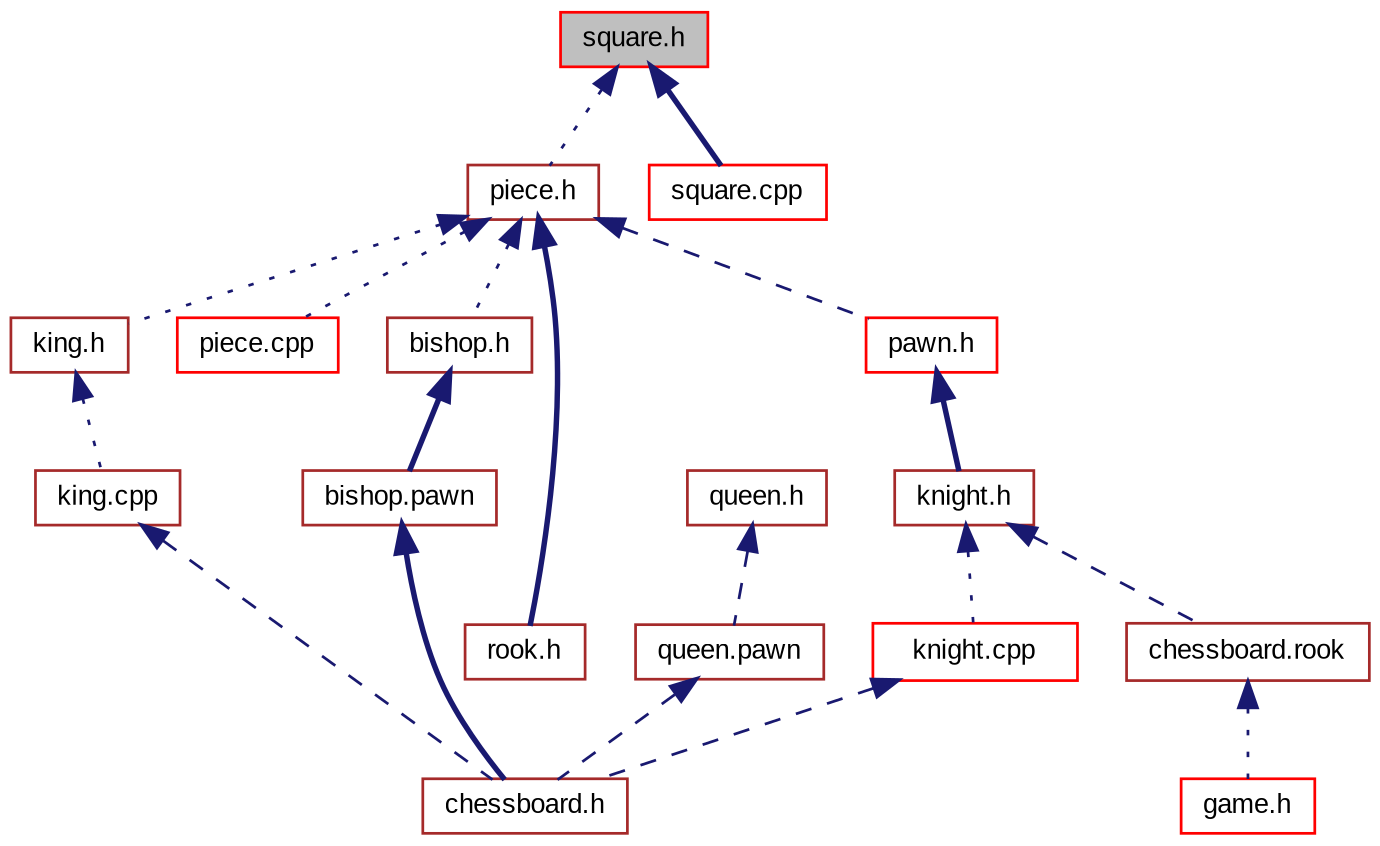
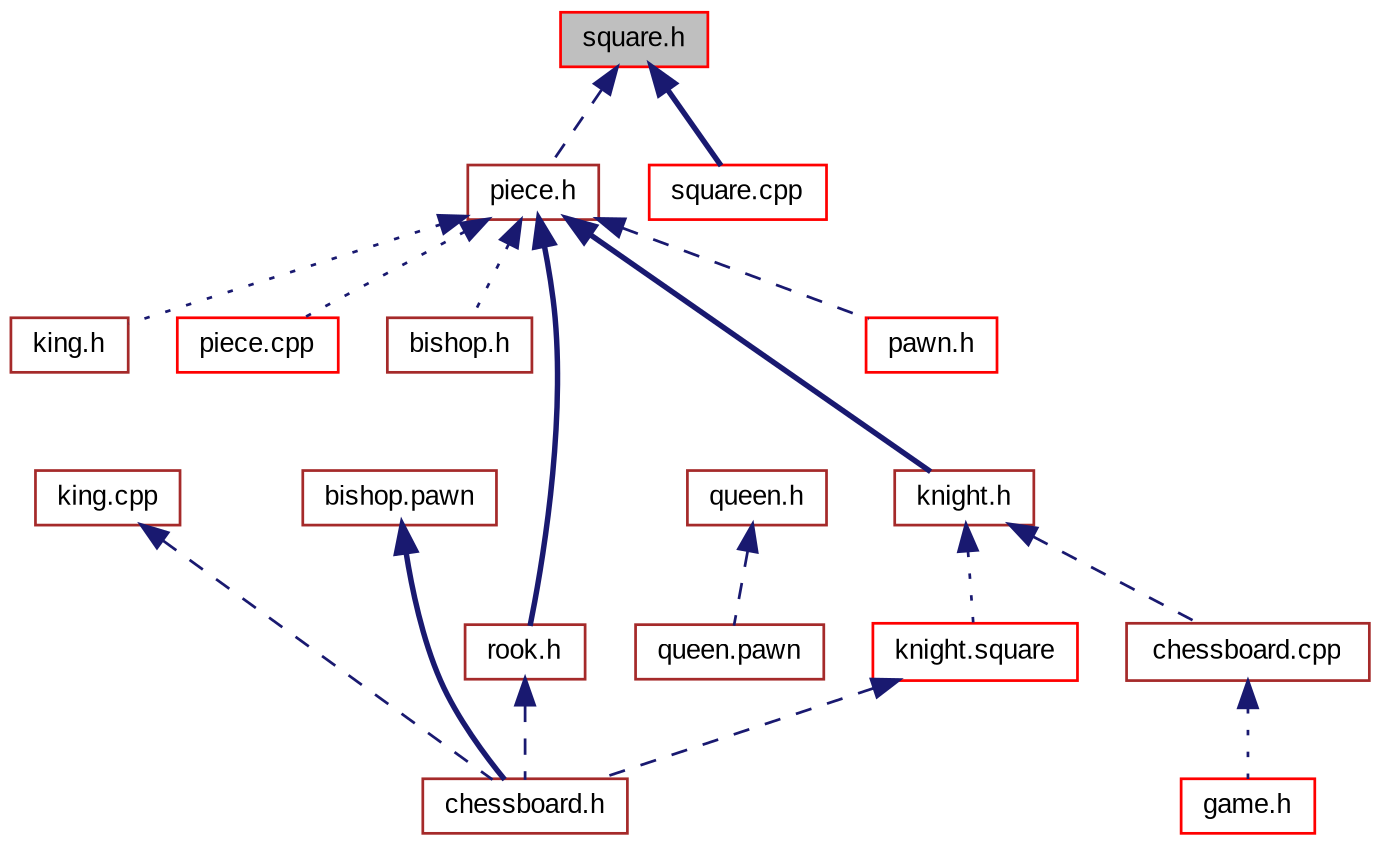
(576, 128) -> (576, 128)
(424, 434) -> none
(92, 435) -> none
(951, 435) -> (761, 353)
(975, 652) -> (975, 652)
(1248, 652) -> (1248, 652)
(616, 737) -> (525, 743)
